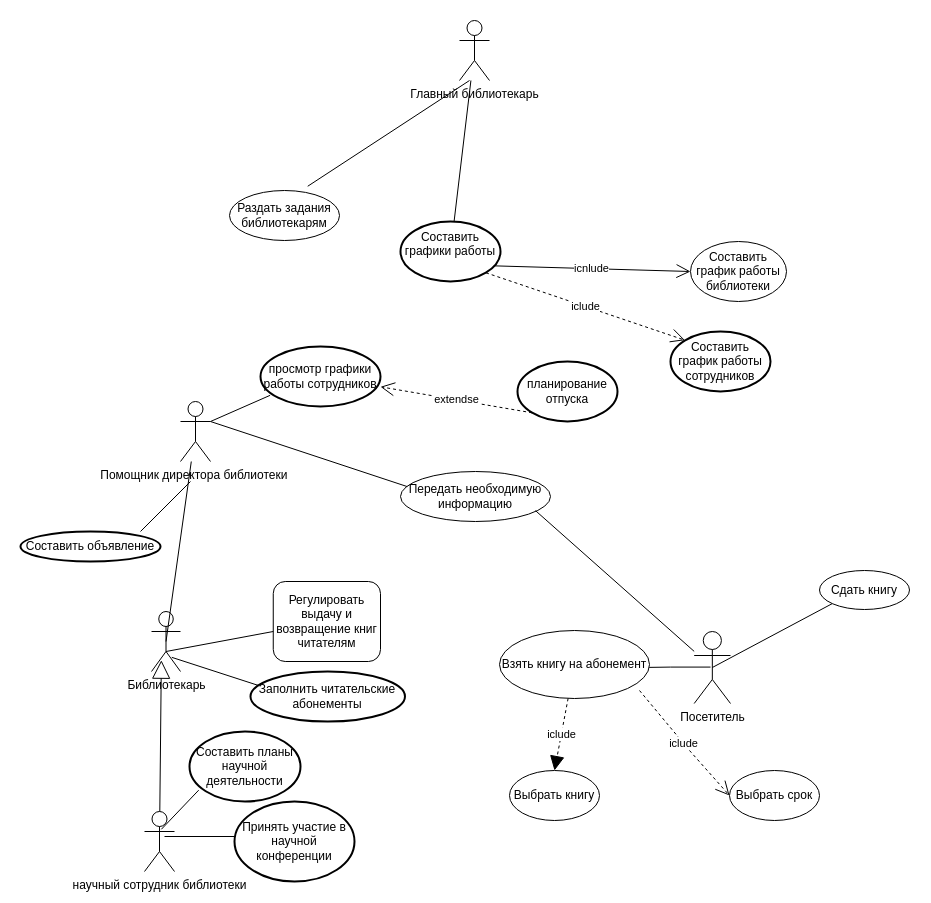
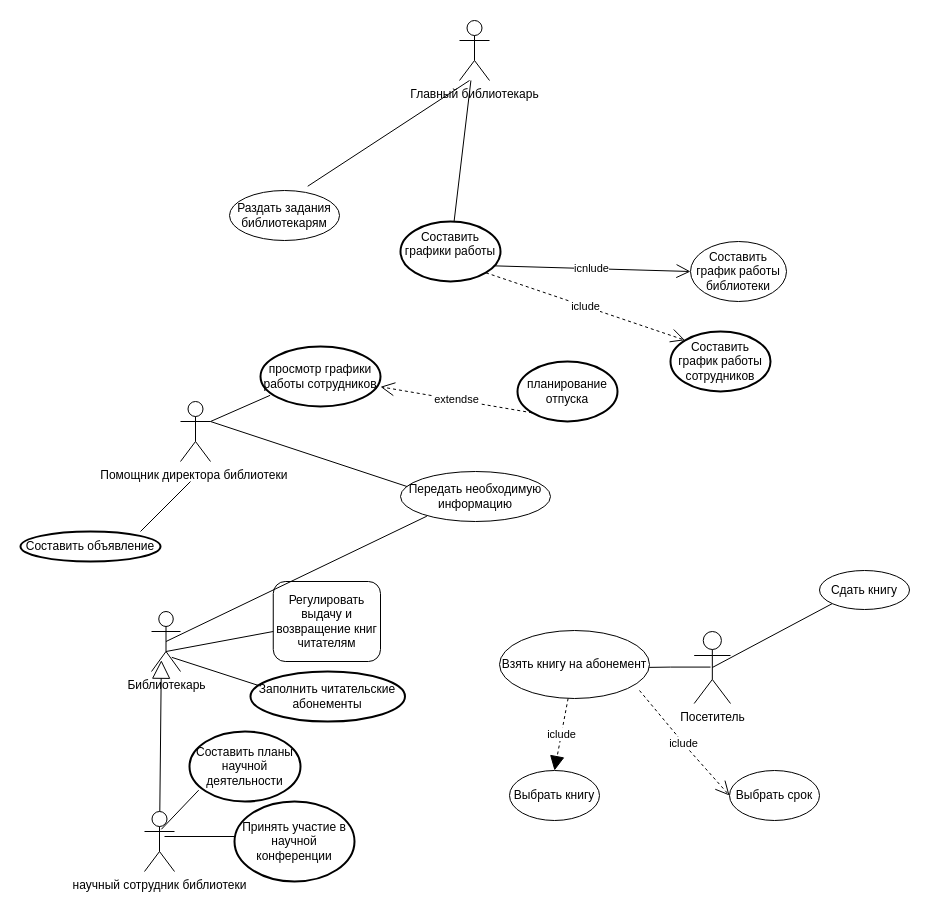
(180, 545) -> (303, 576)
(615, 581) -> none
